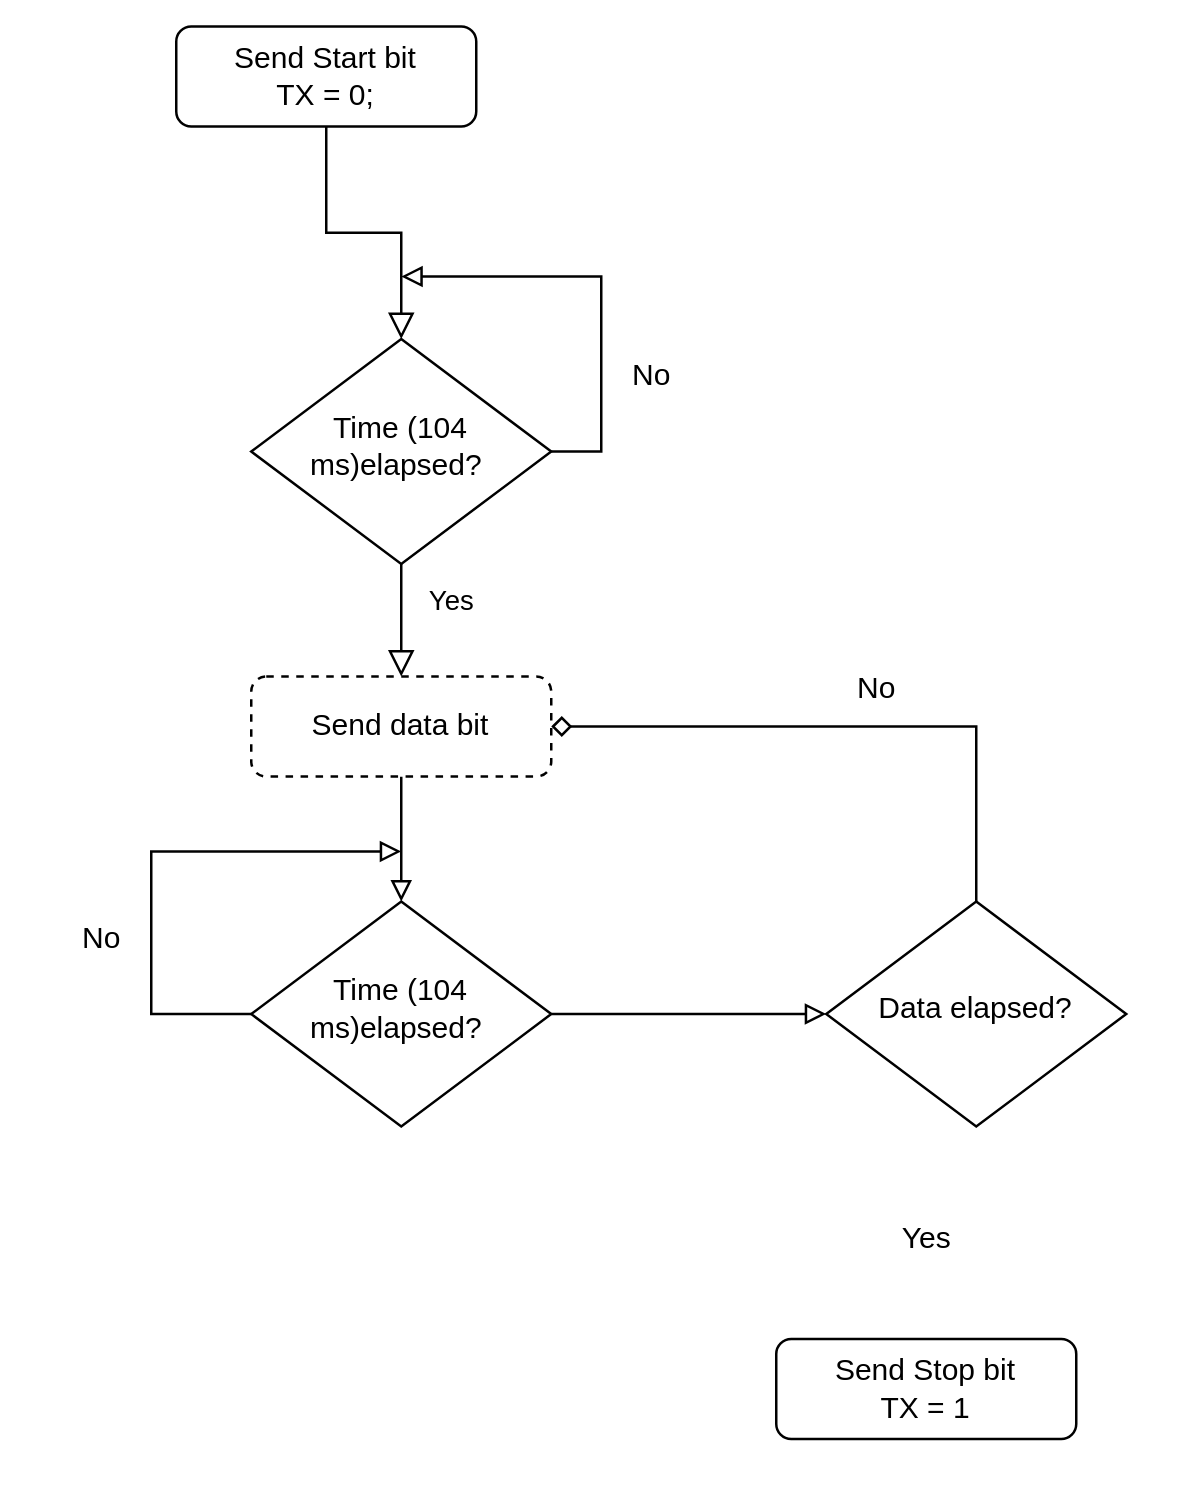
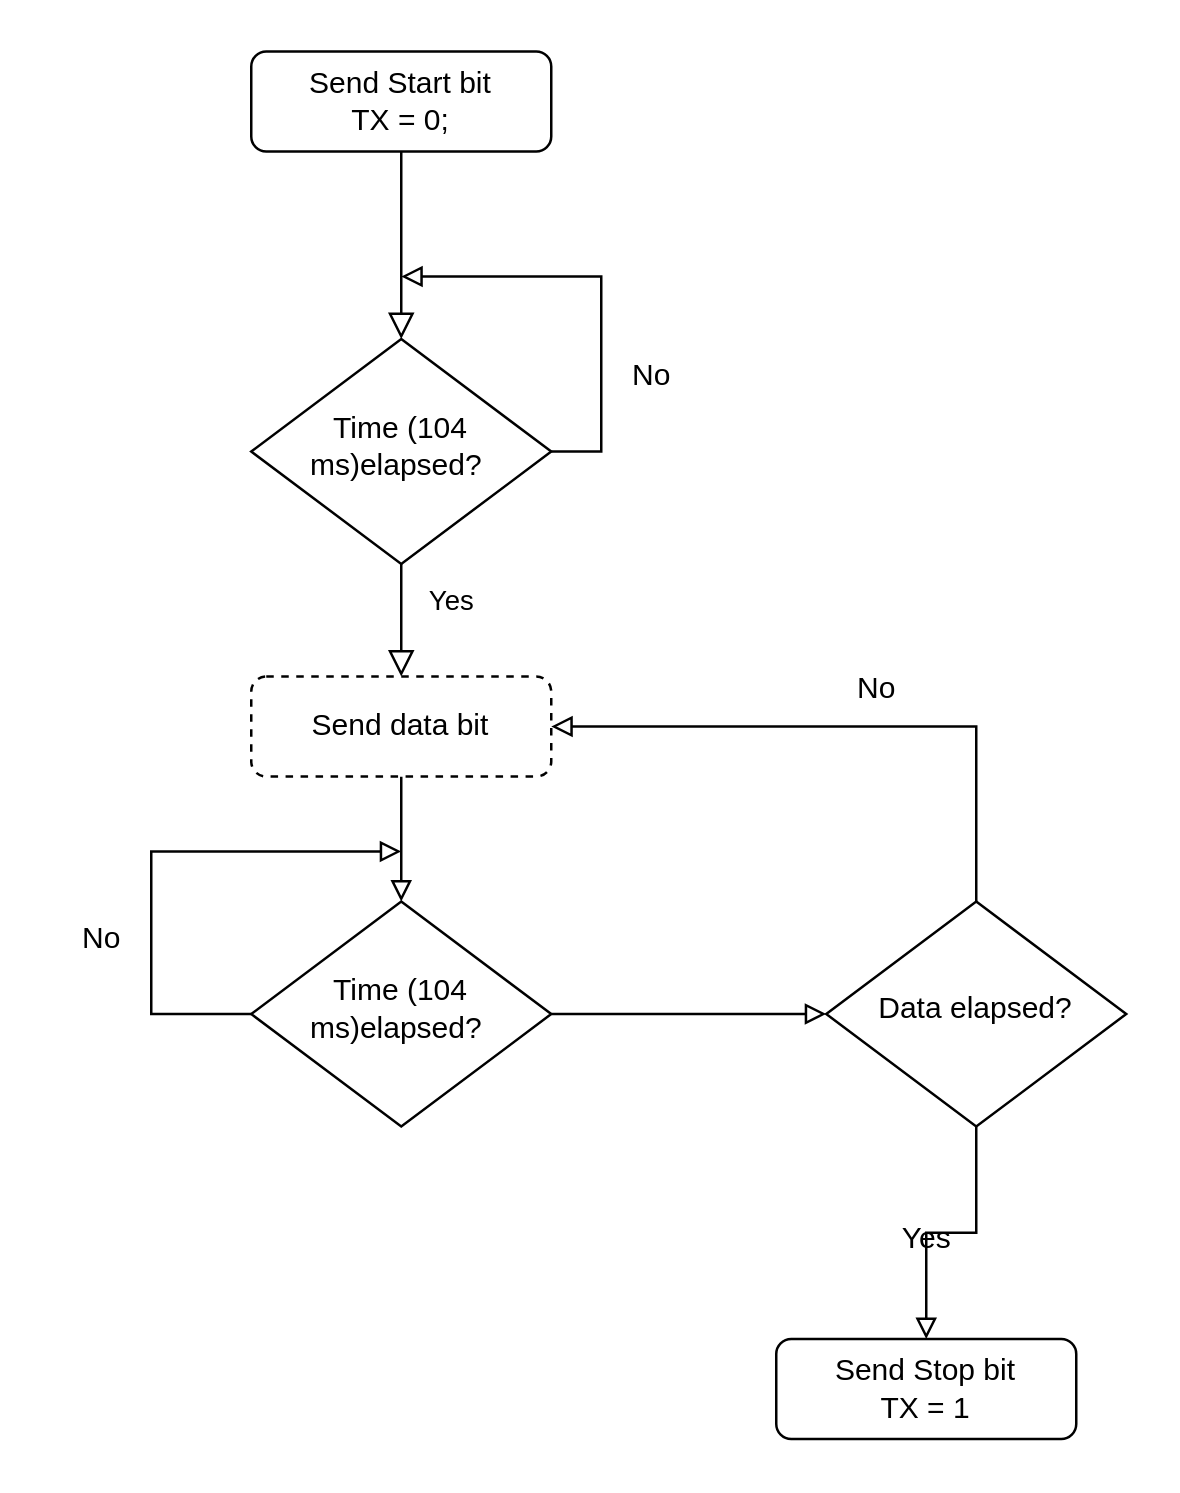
(326, 76) -> (401, 101)
(573, 726) -> (573, 726)
none -> (962, 1233)
